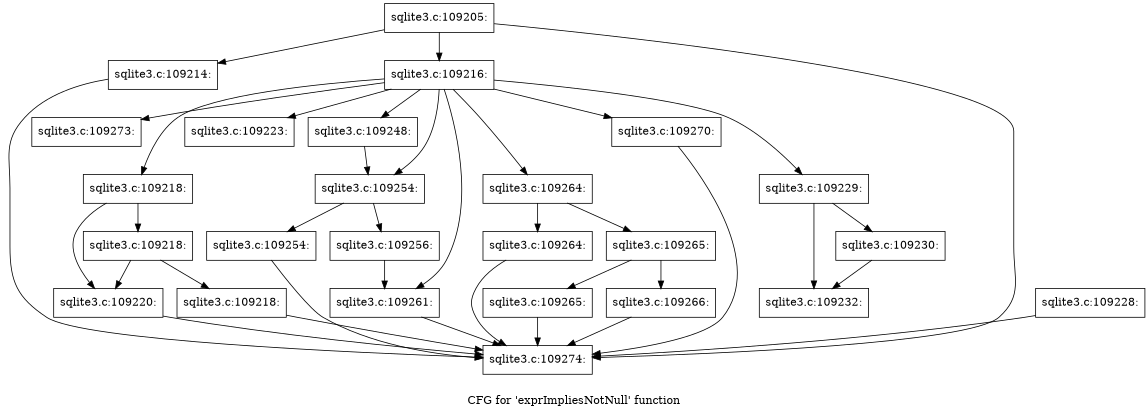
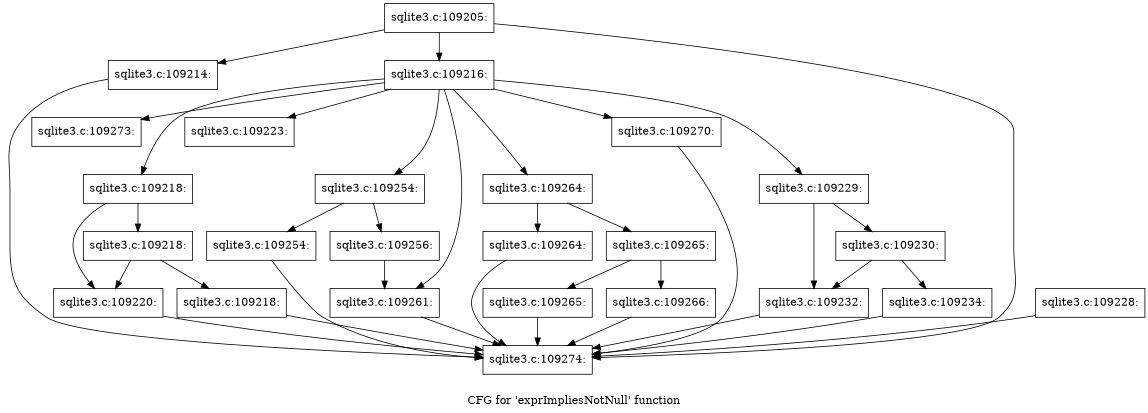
(363, 132) -> none
none -> (937, 303)
none -> (680, 331)
